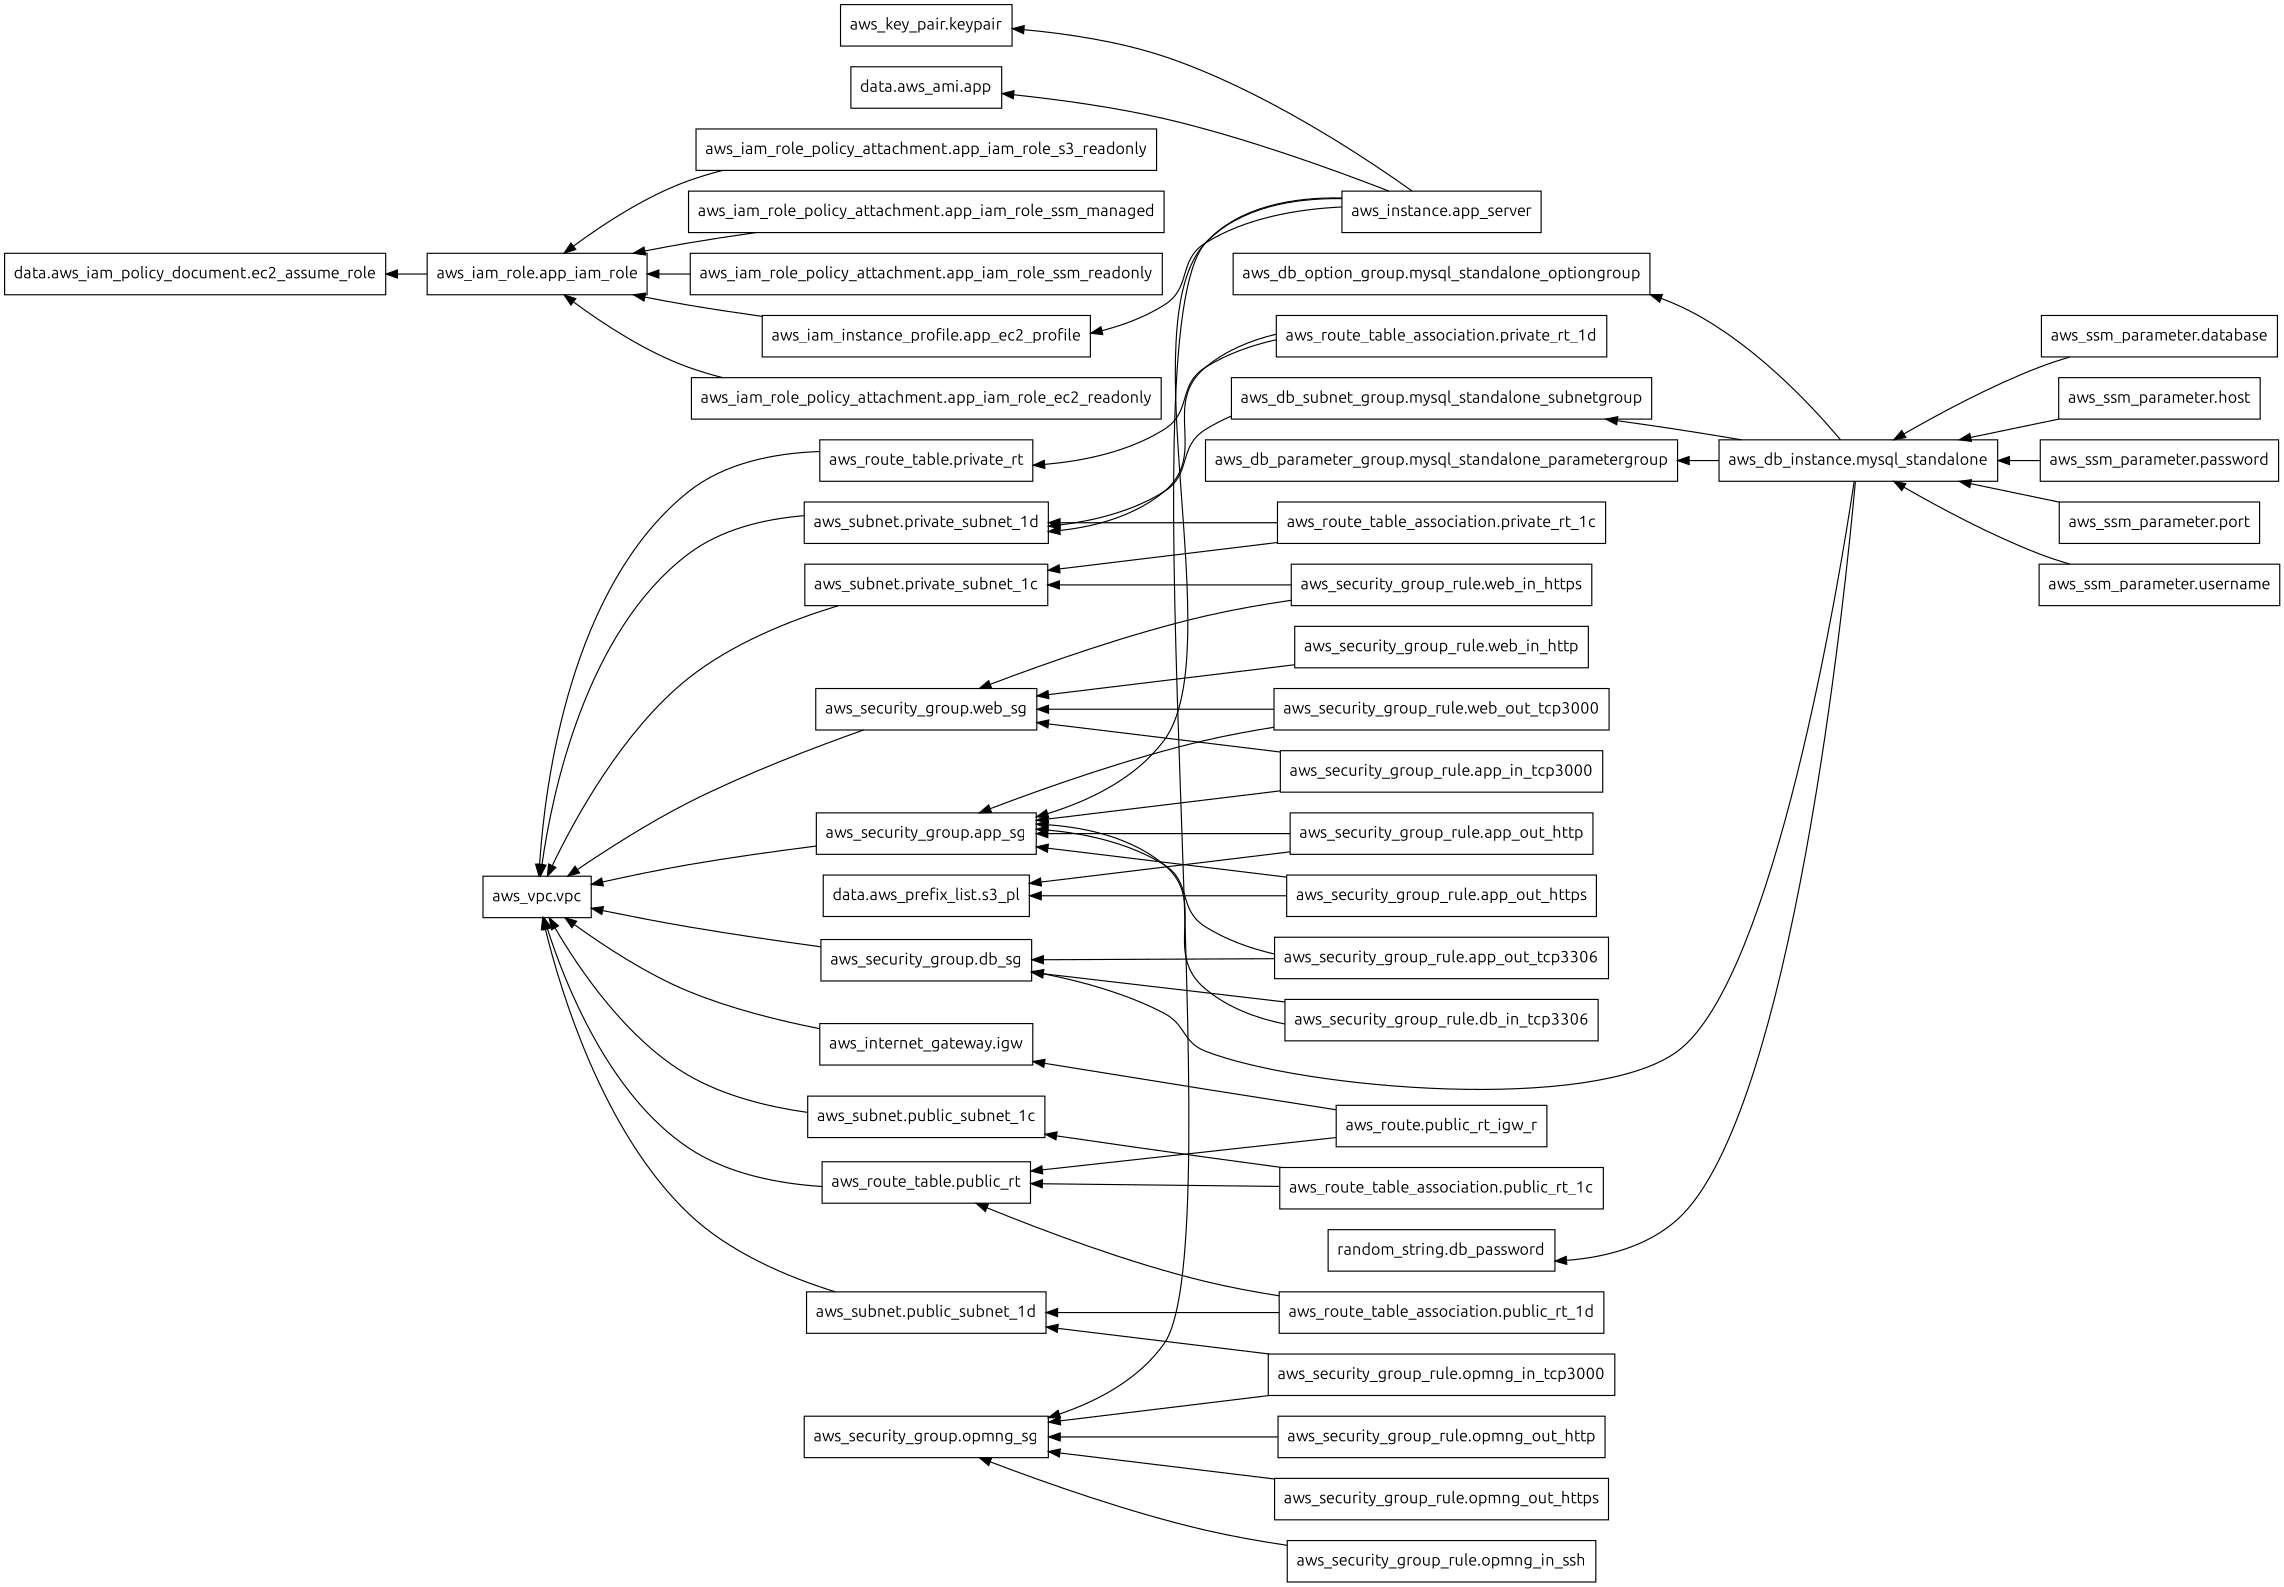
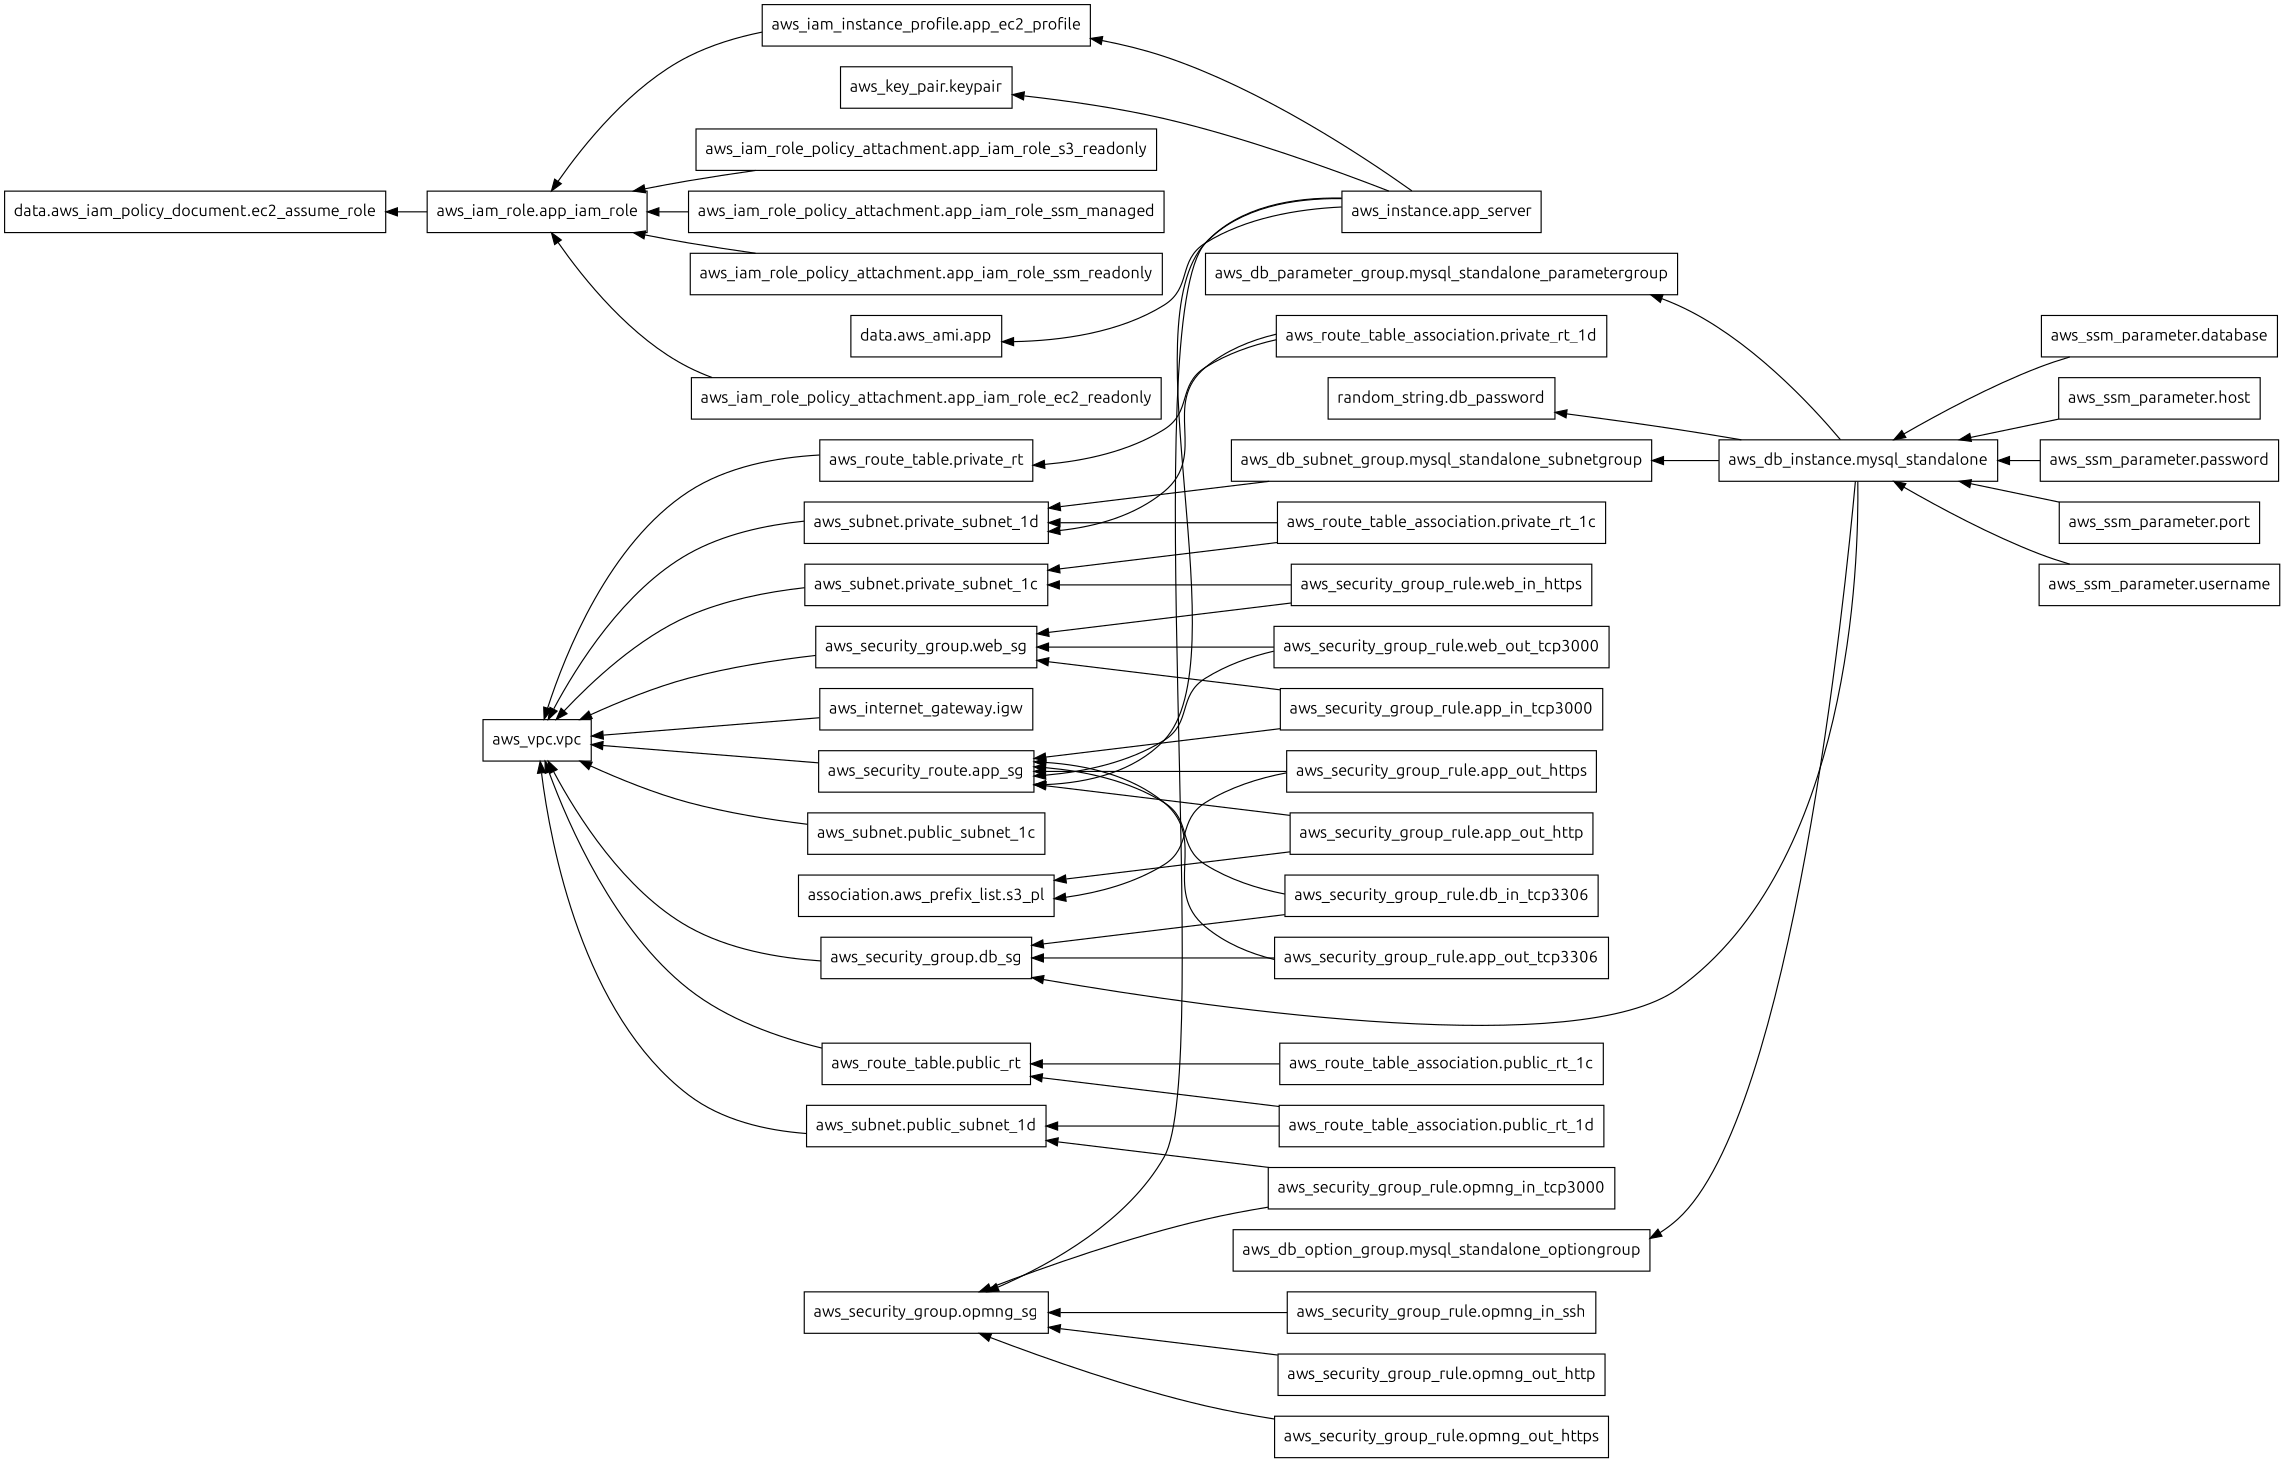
(1442, 647) -> none
(926, 834) -> (926, 771)
(926, 896) -> (926, 896)
(1442, 1126) -> none
(1152, 1150) -> none
